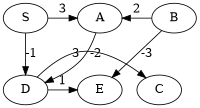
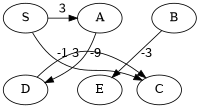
(141, 18) -> none
(26, 50) -> (79, 69)
(96, 54) -> (96, 54)
(58, 90) -> none
